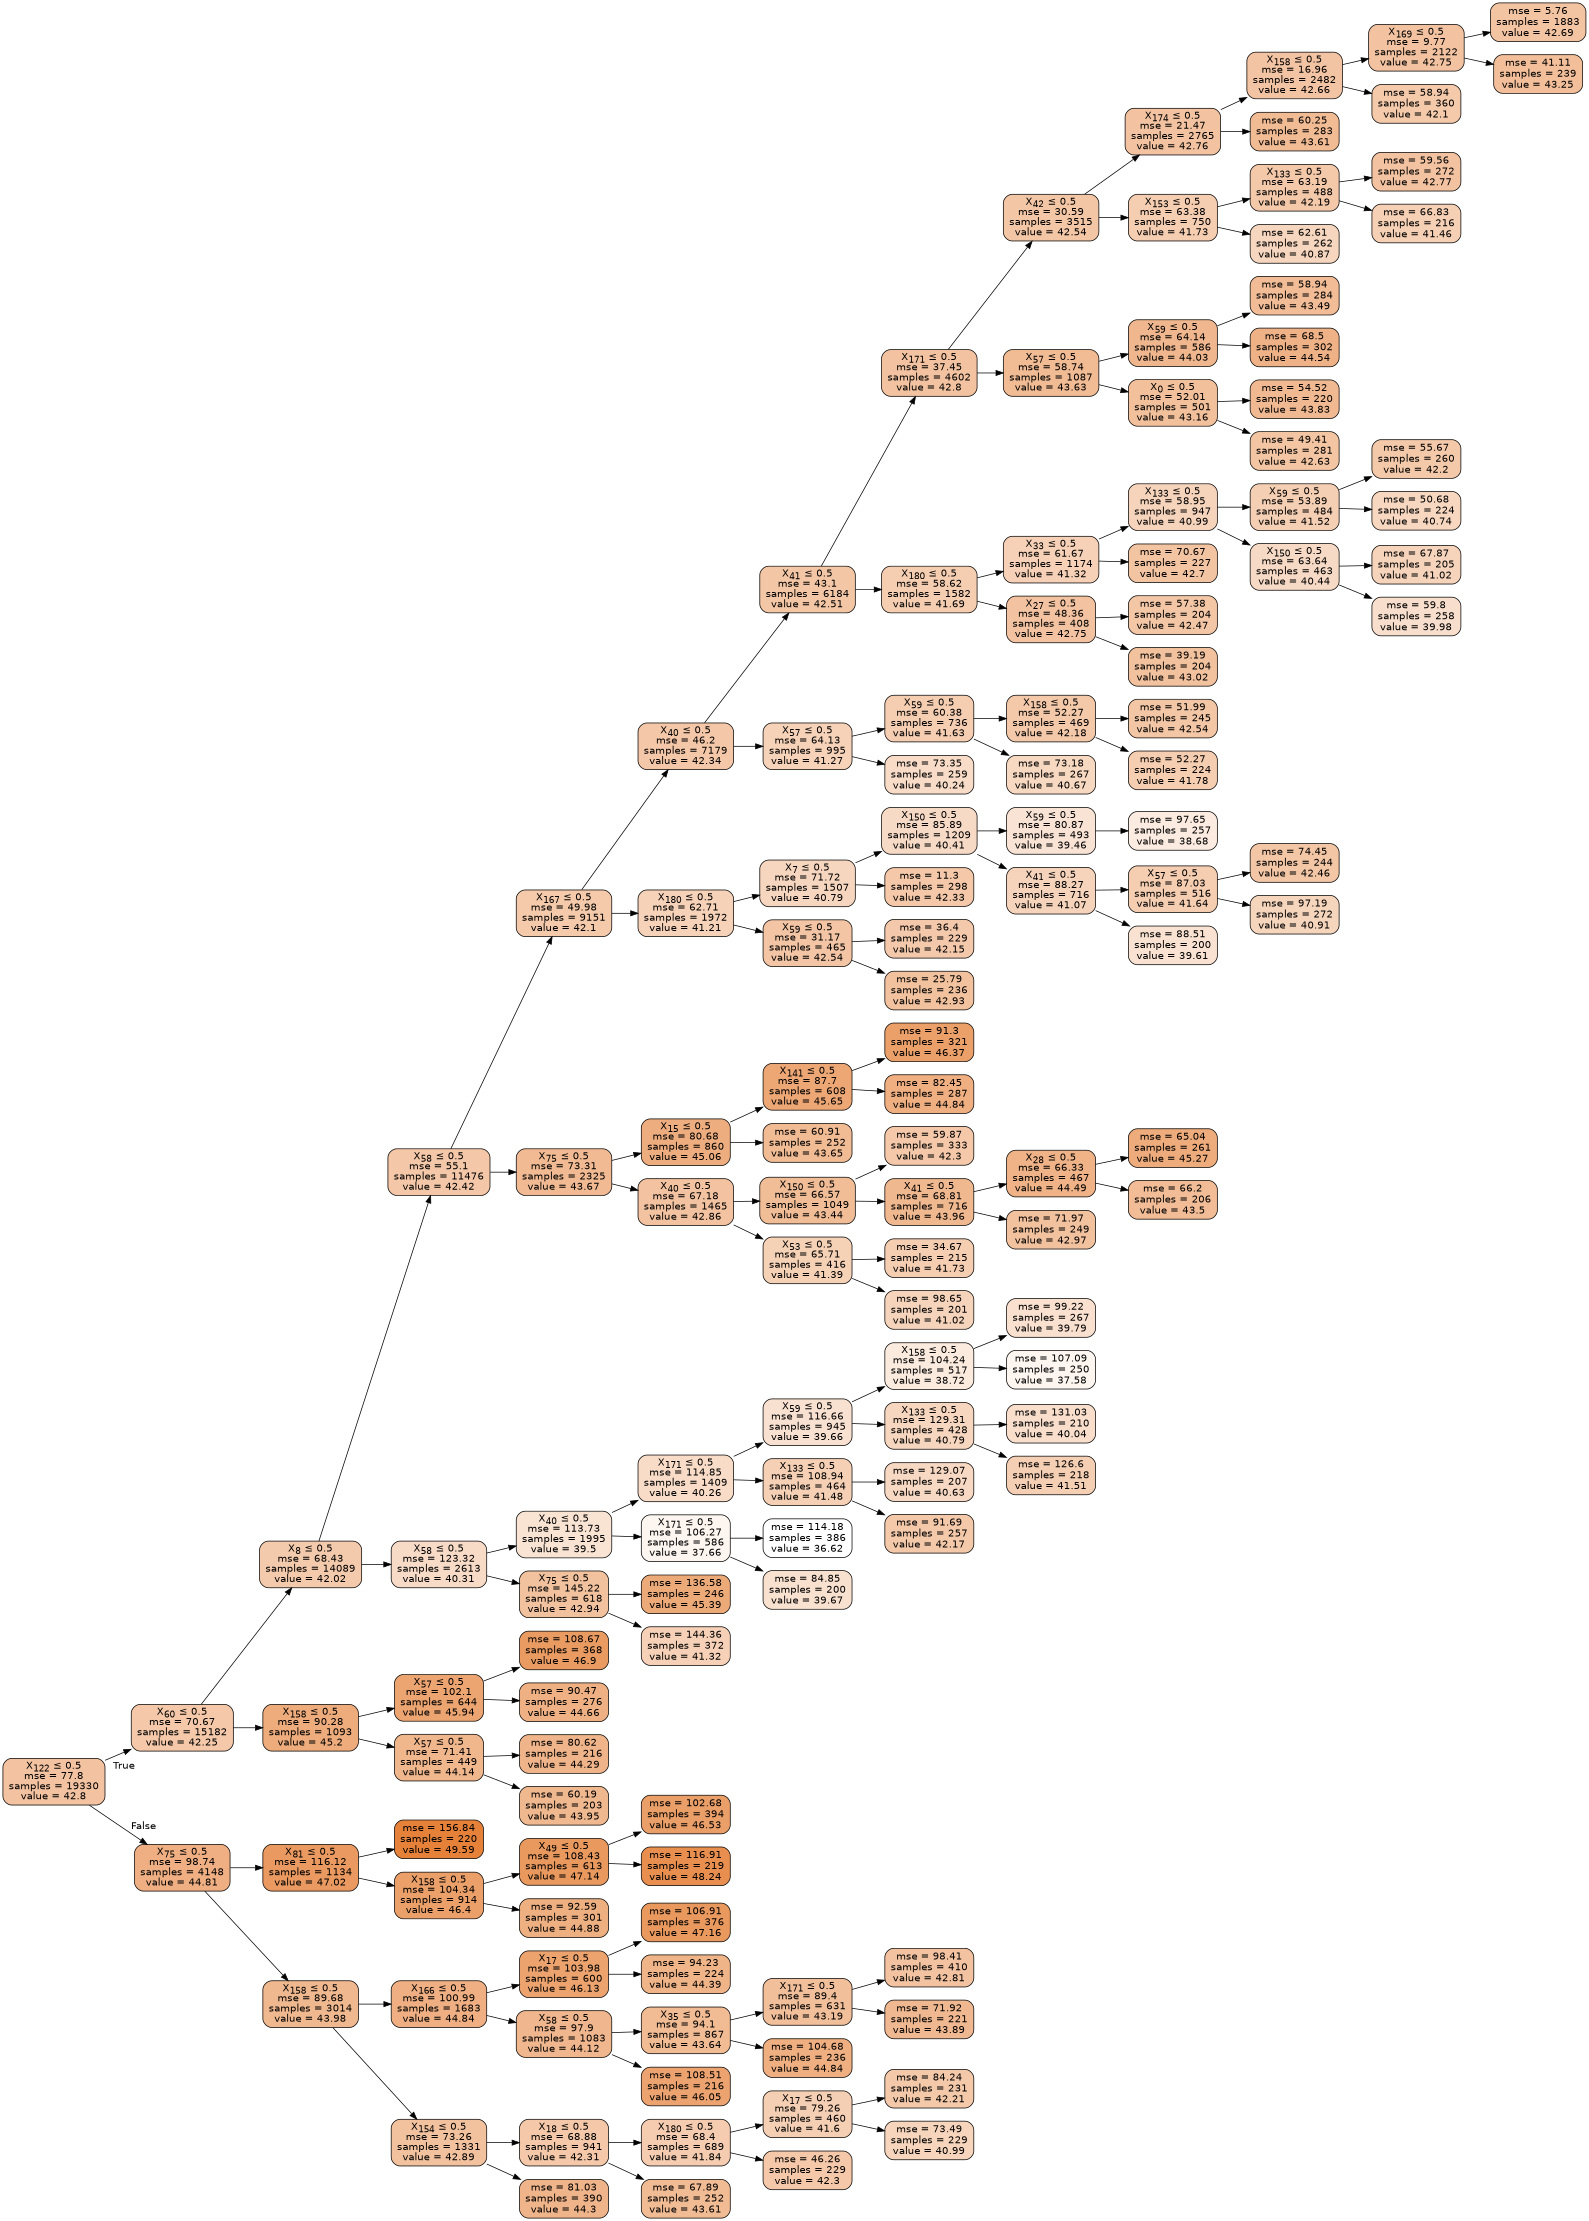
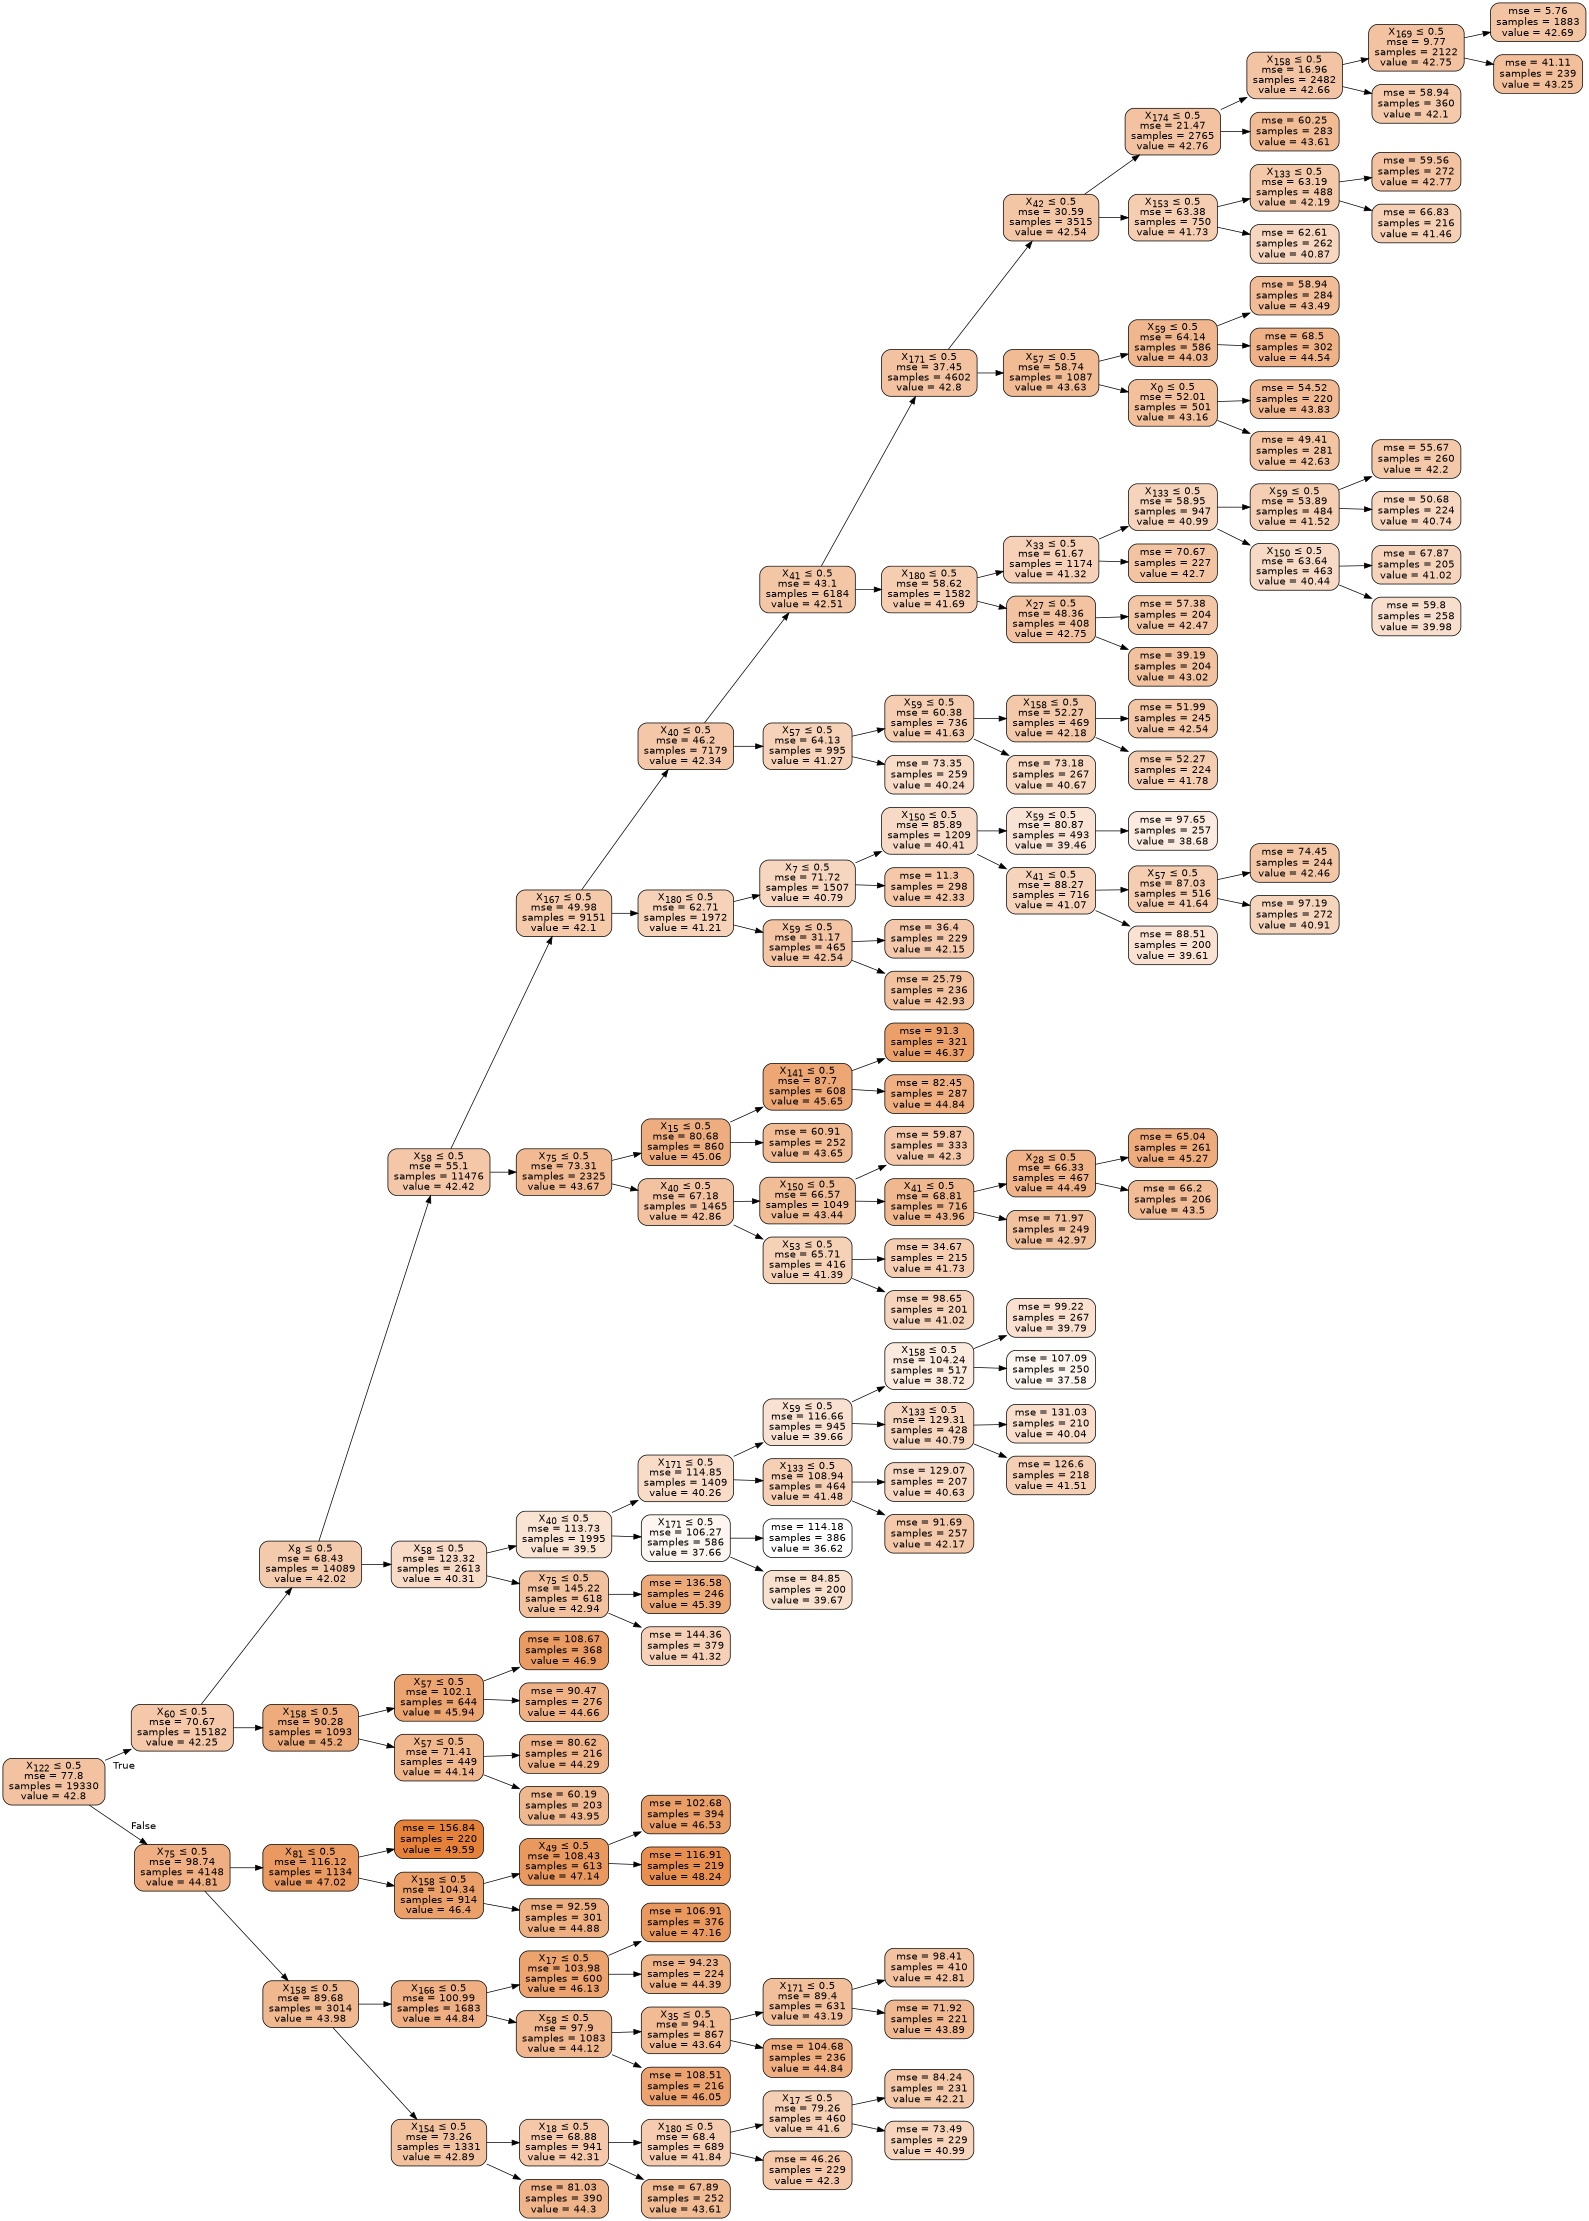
(686, 1646) -> (686, 1646)
